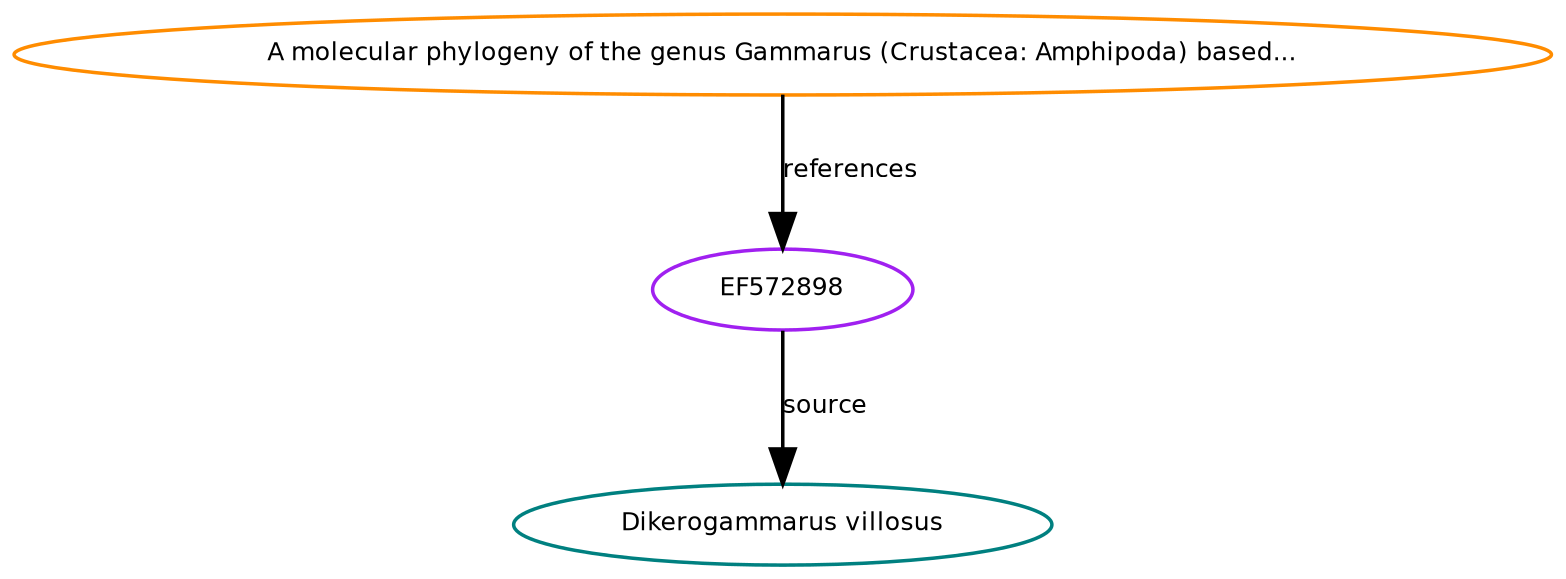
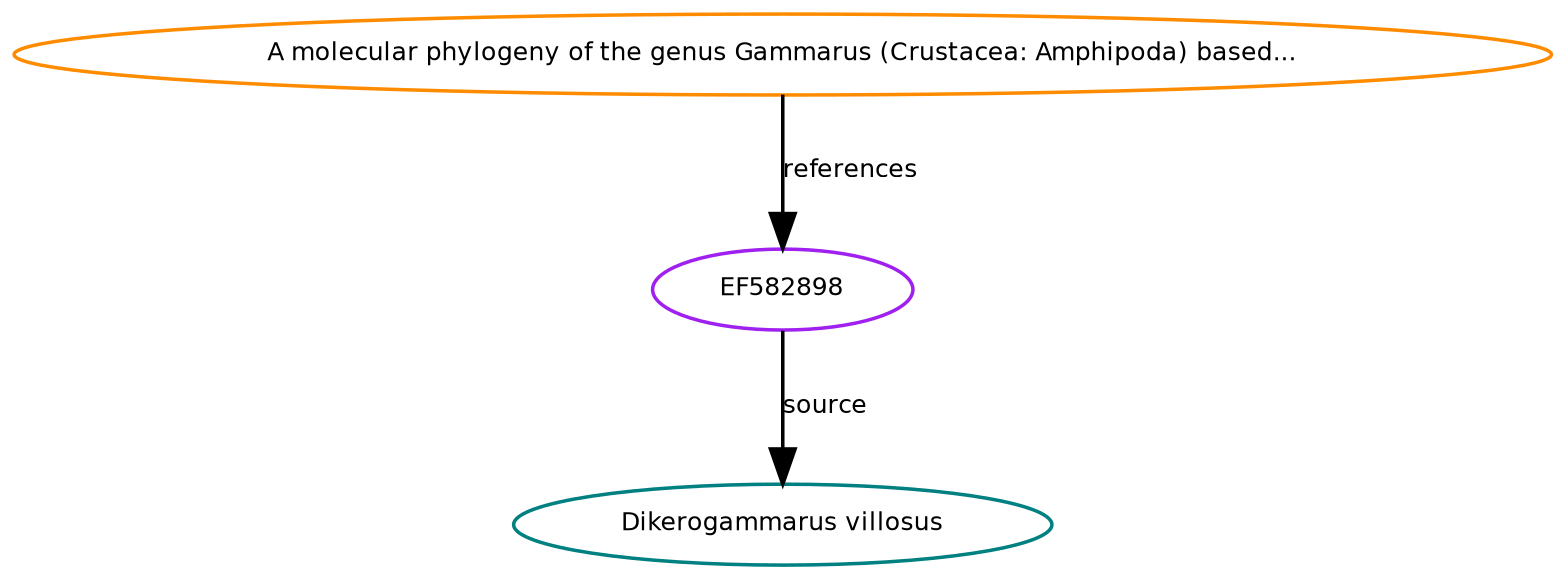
(783, 290) -> (783, 290)
